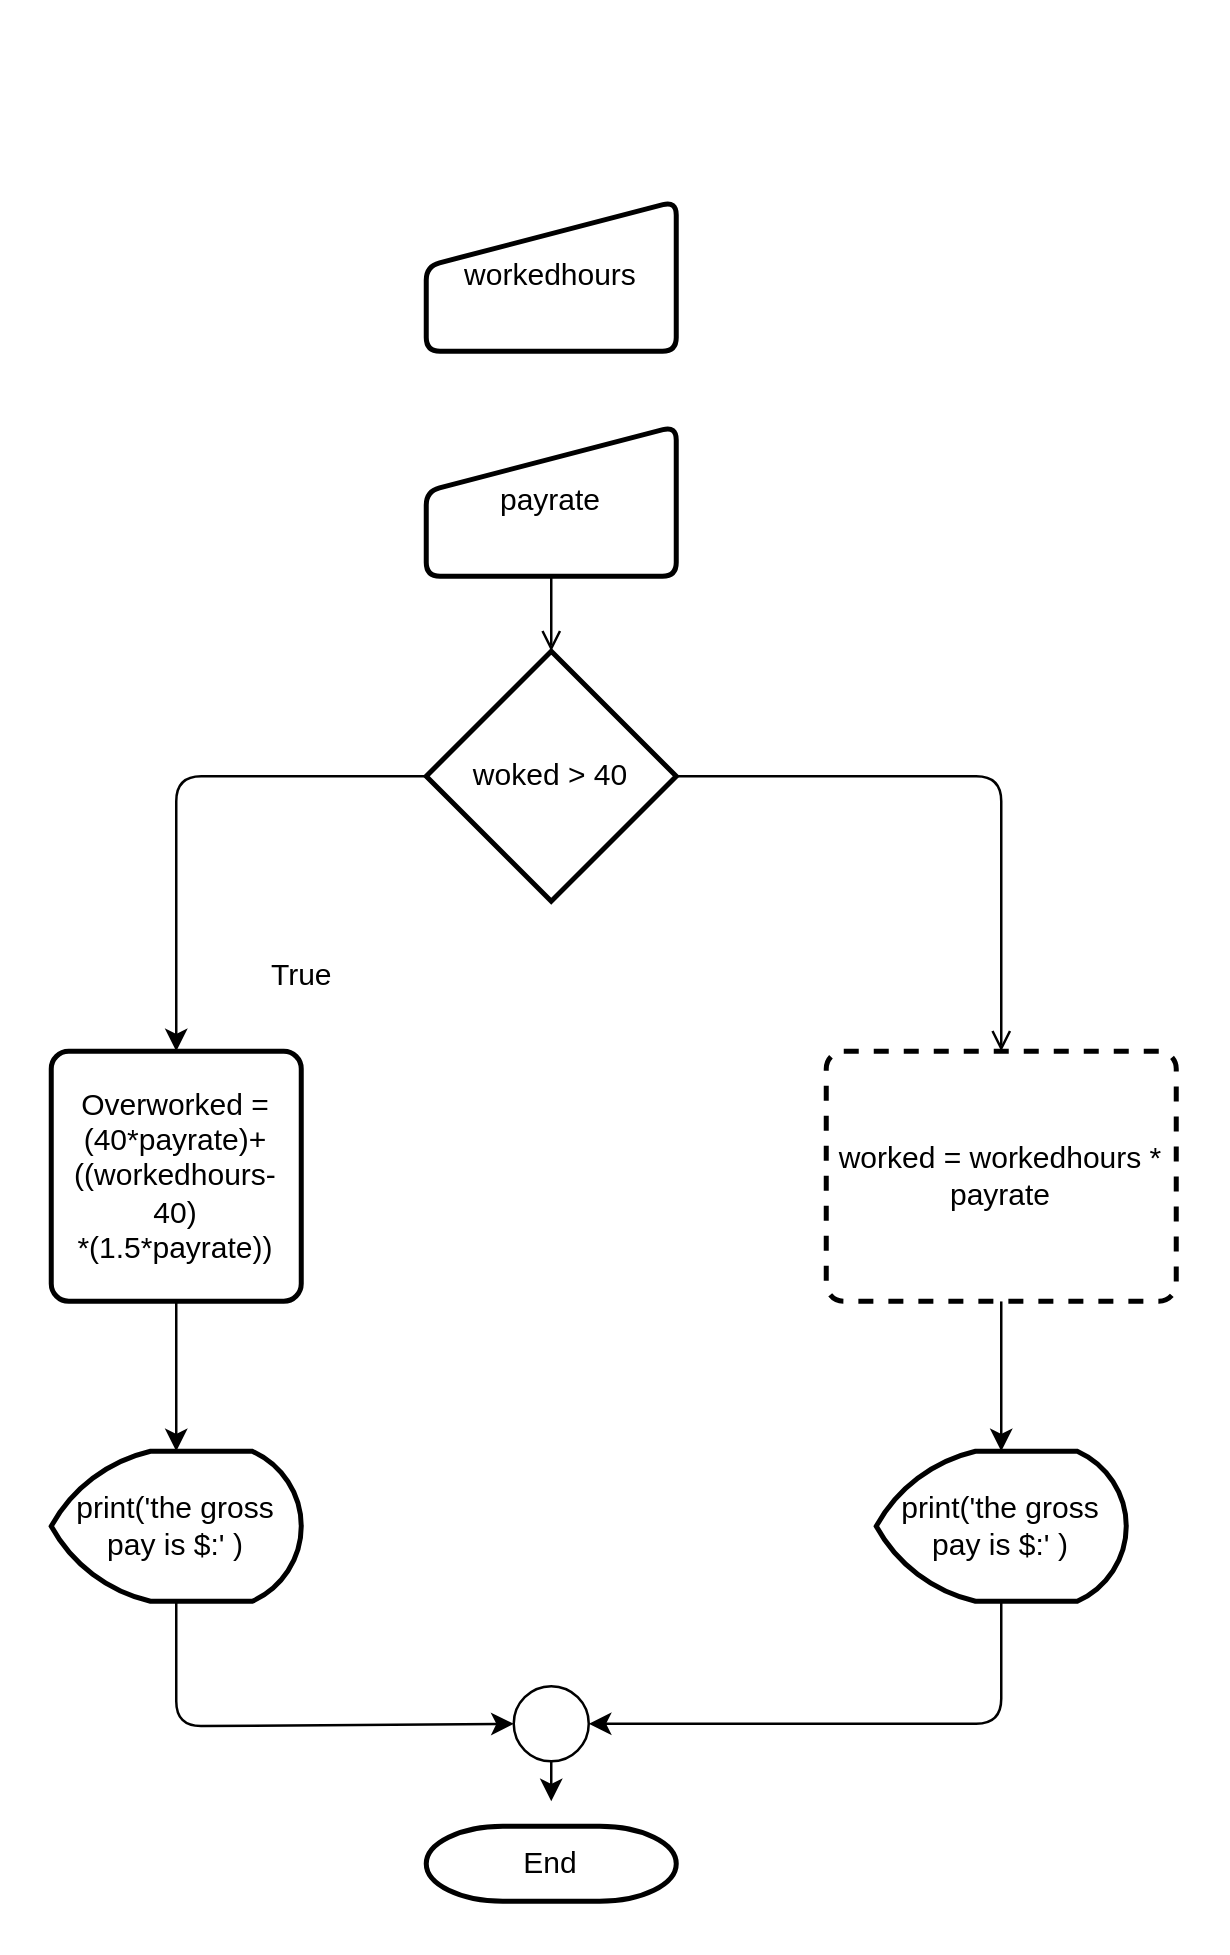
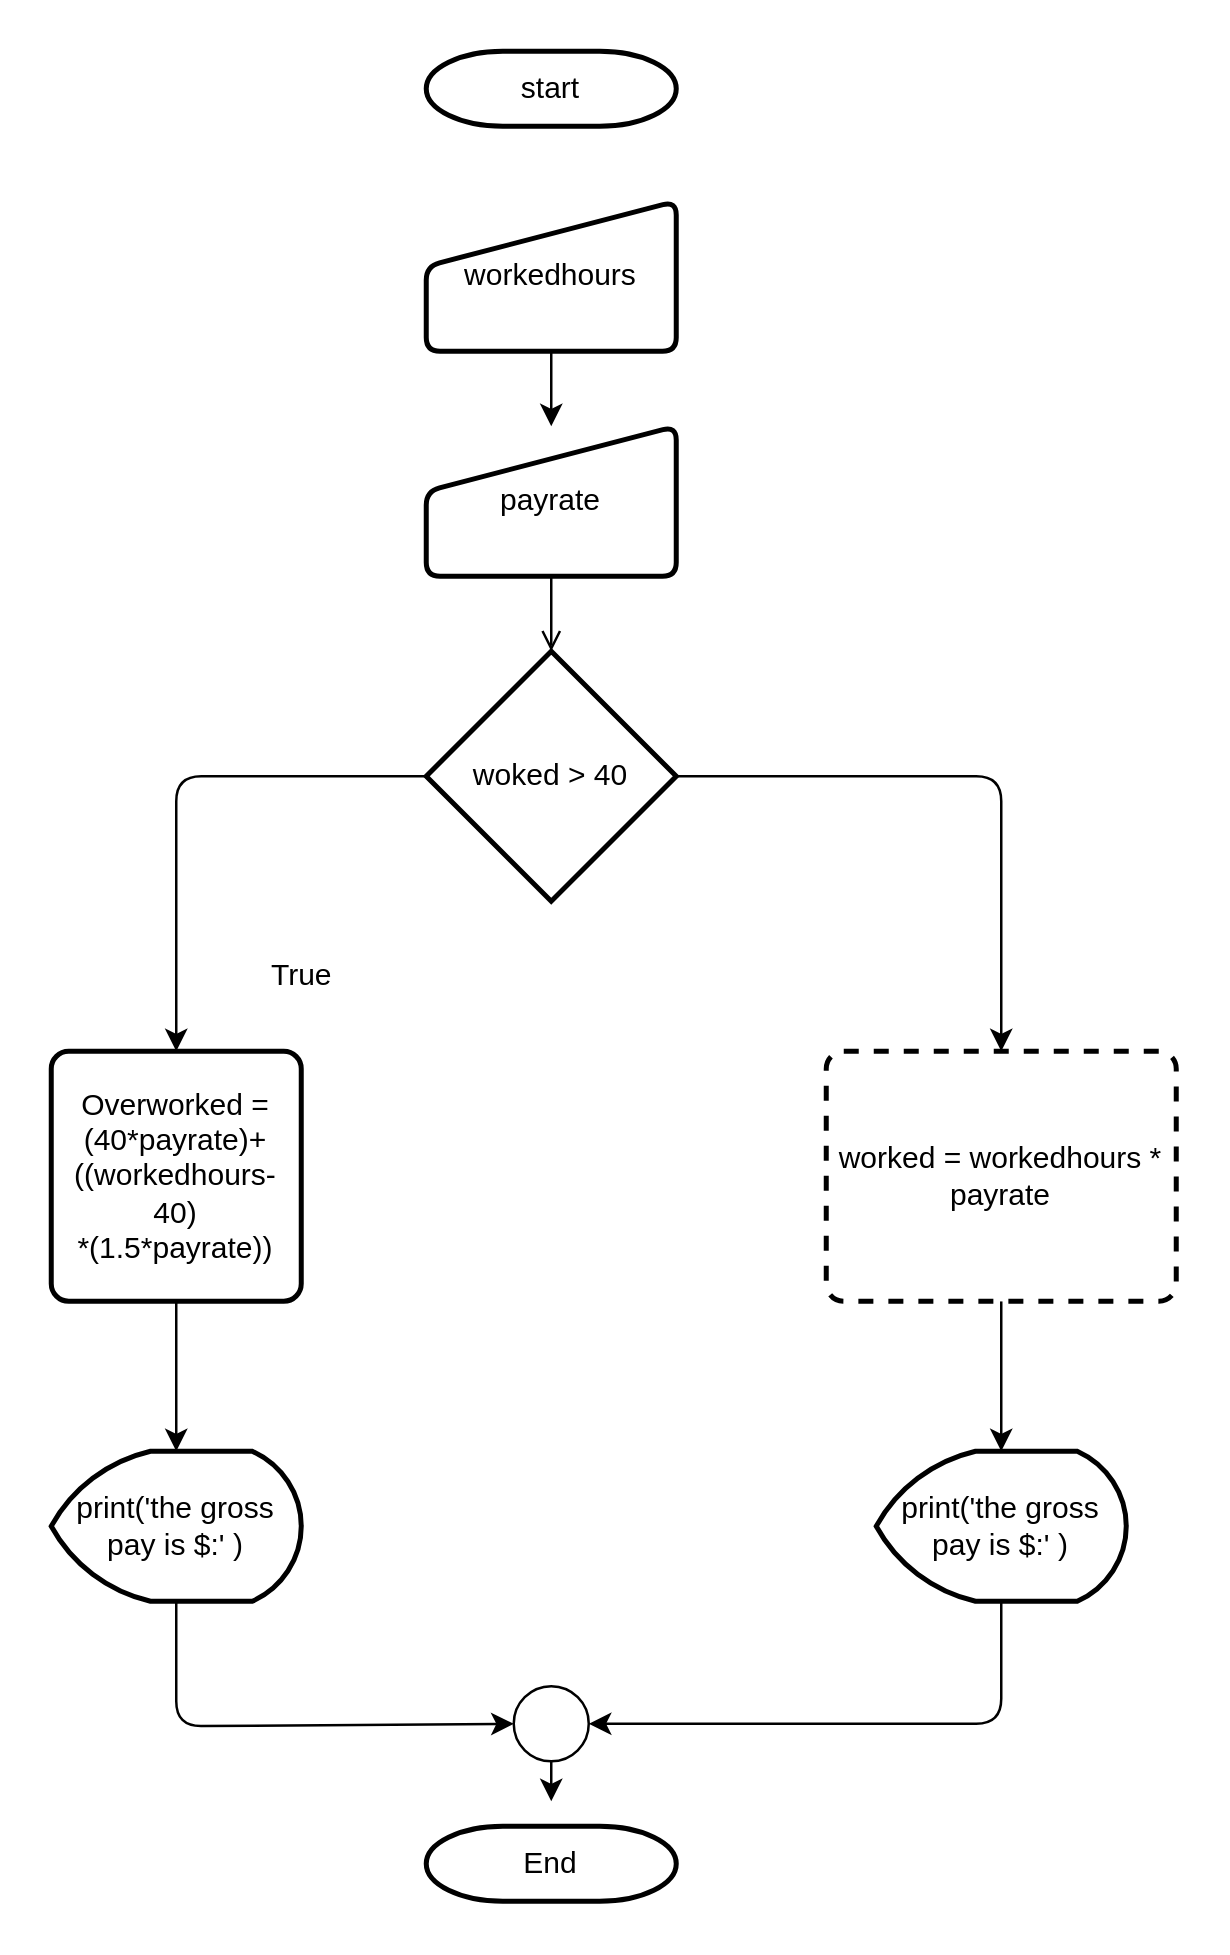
none -> (551, 89)
none -> (551, 381)
(1001, 1037) -> (1001, 1033)
